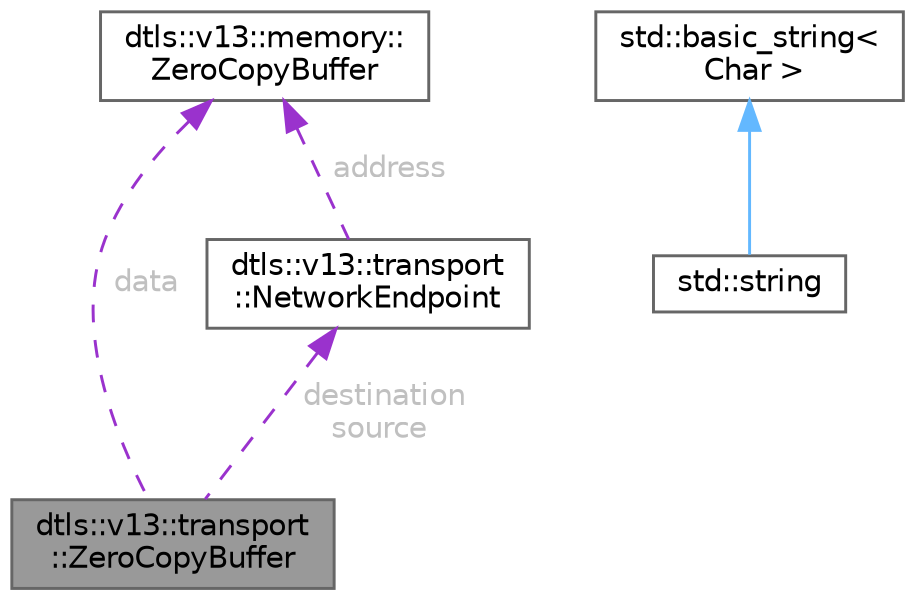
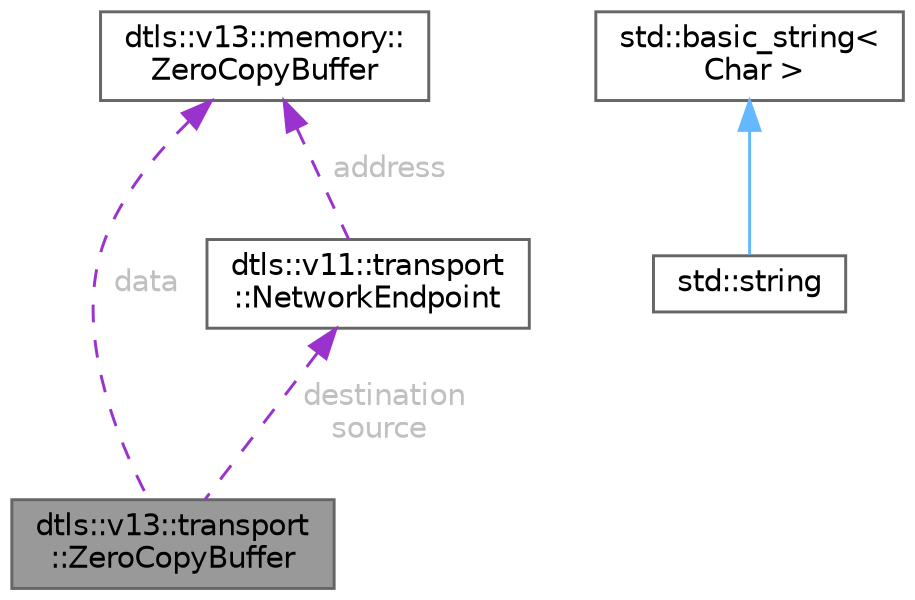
(368, 284) -> (368, 284)
